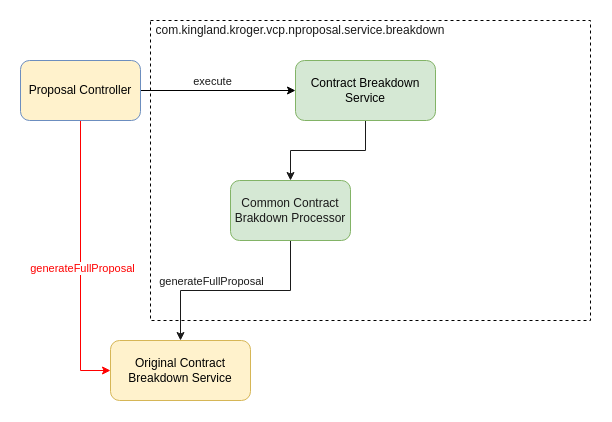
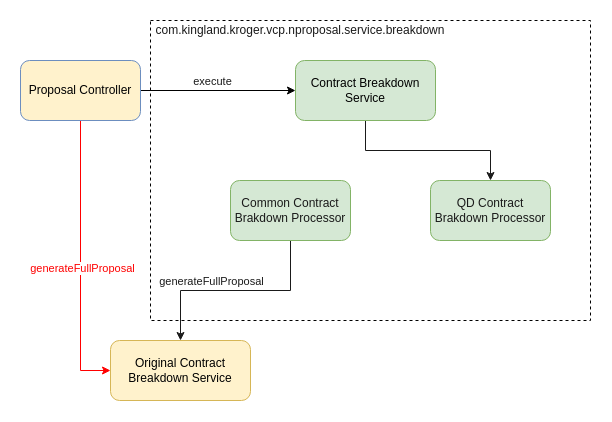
(316, 151) -> none
none -> (441, 151)
none -> (491, 211)
